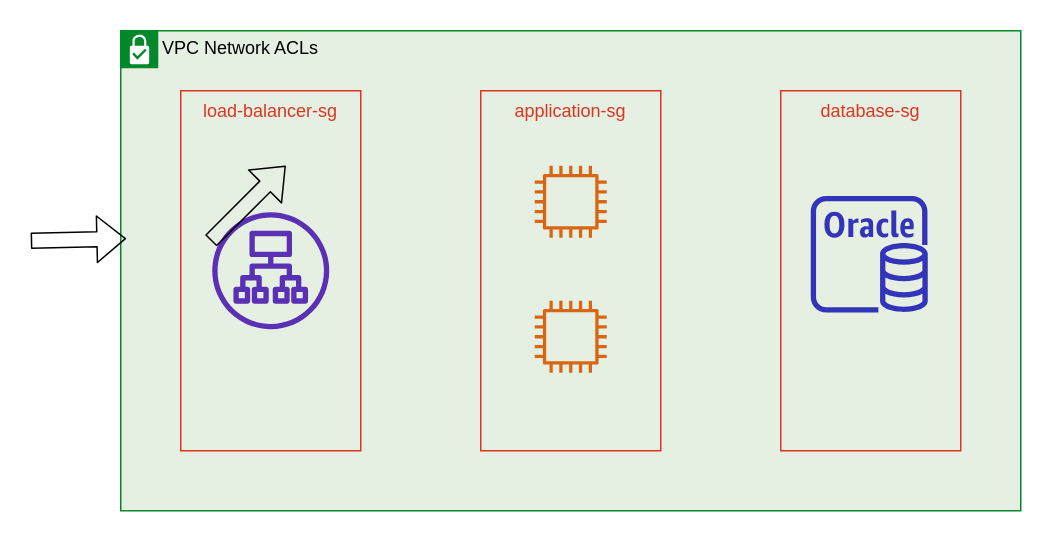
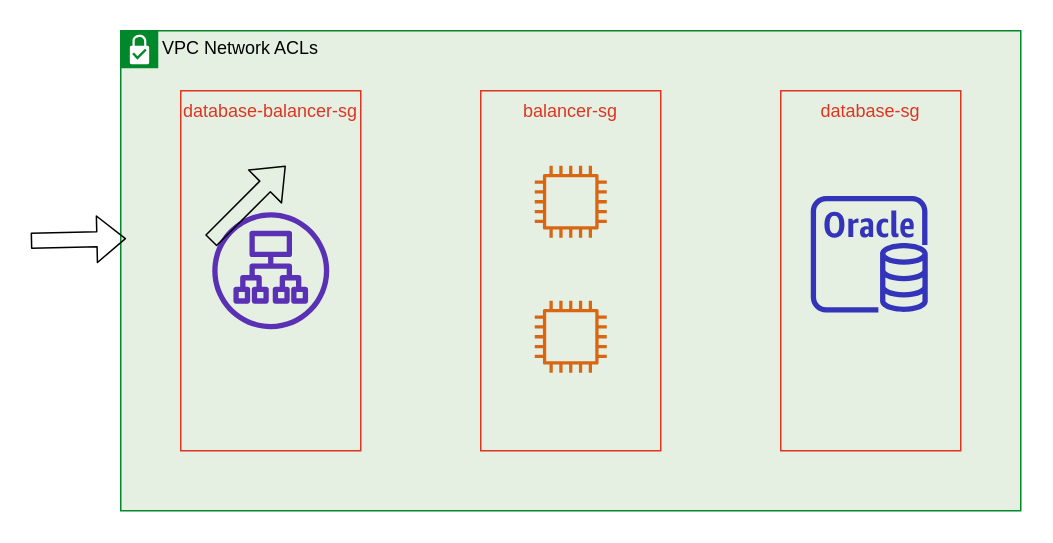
(270, 111) -> (270, 111)
(570, 111) -> (570, 111)
